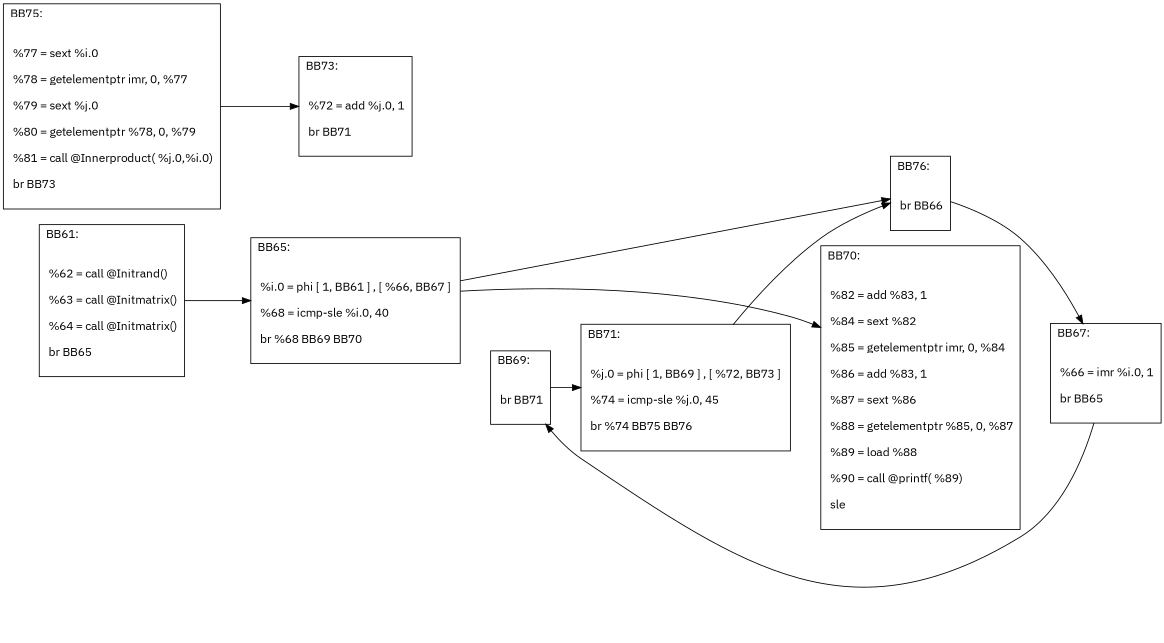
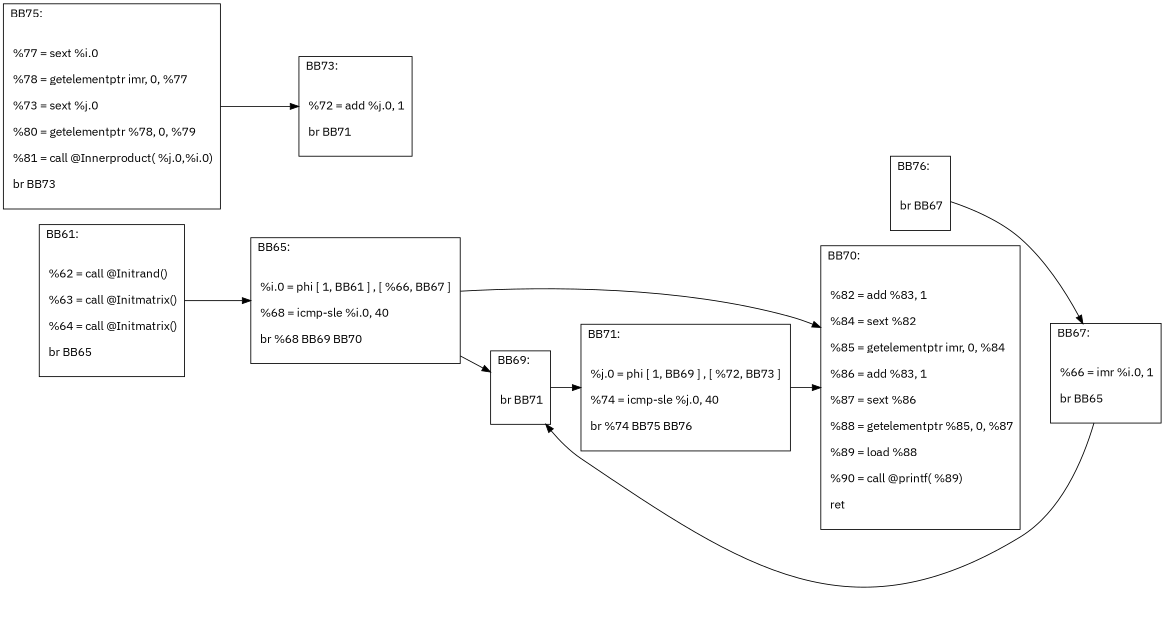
(54, 106) -> (54, 106)
(920, 206) -> (920, 206)
(671, 241) -> (472, 362)
(800, 255) -> (801, 388)
(654, 400) -> (654, 400)
(837, 505) -> (837, 505)
